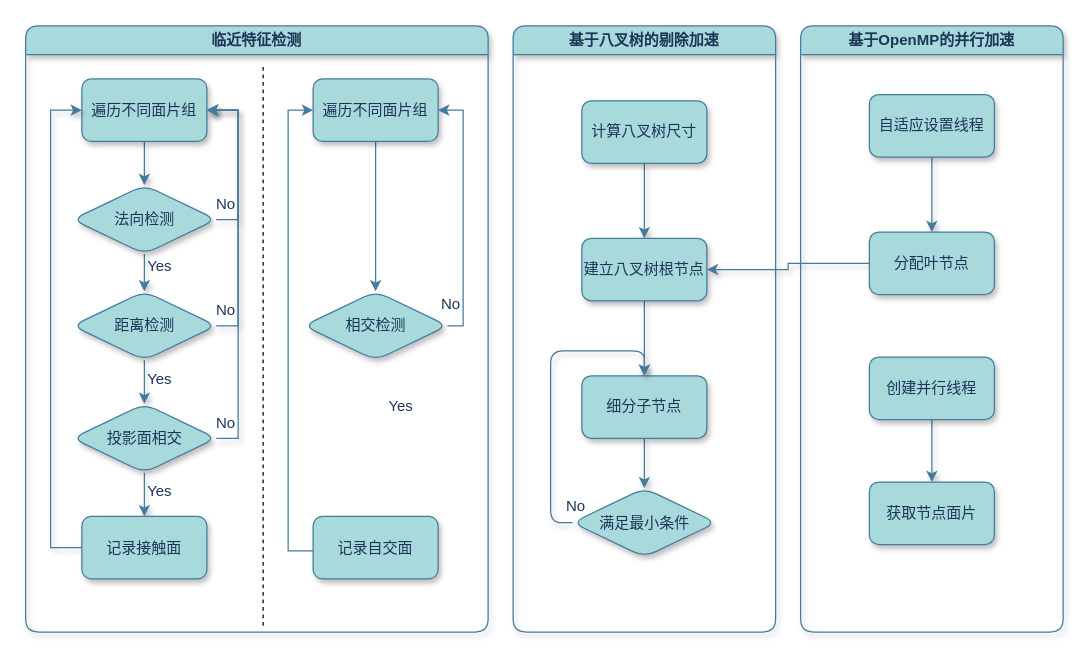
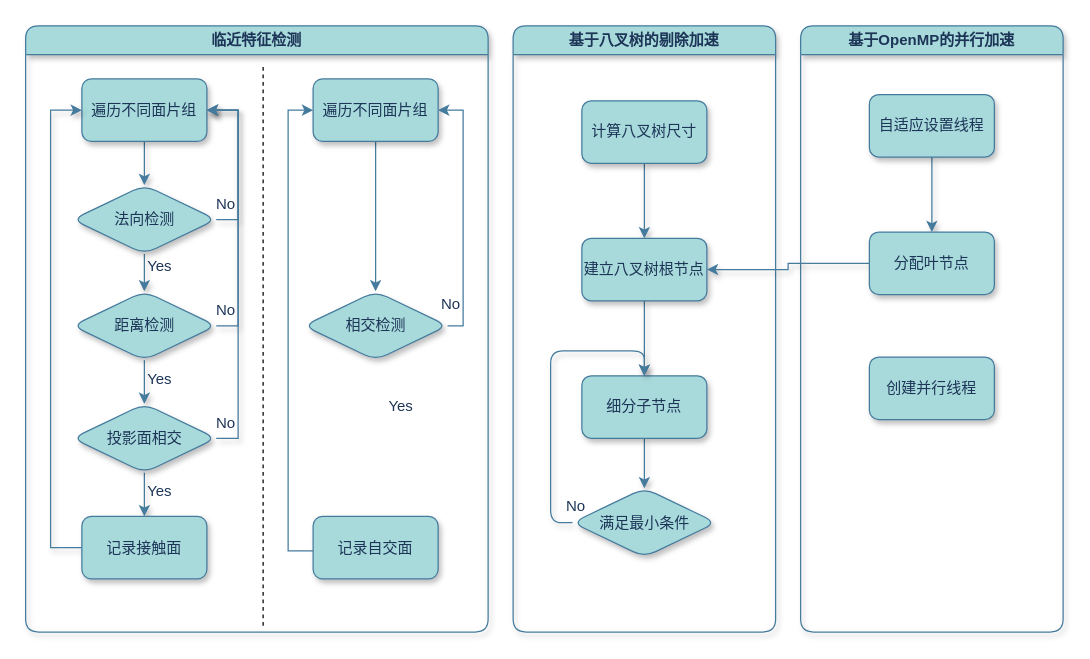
(932, 447) -> none
(932, 513) -> none
